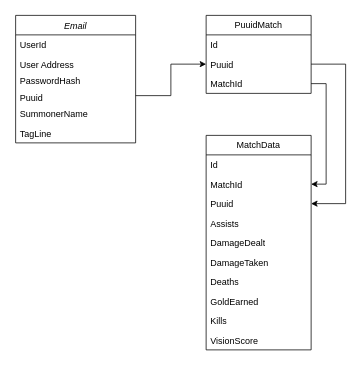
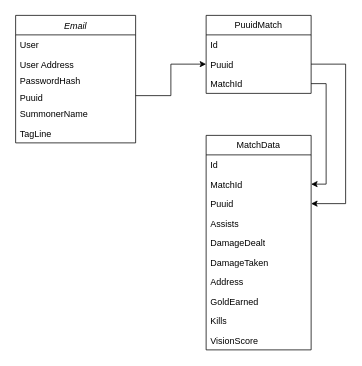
(35, 45) -> (30, 45)
(225, 283) -> (228, 283)
